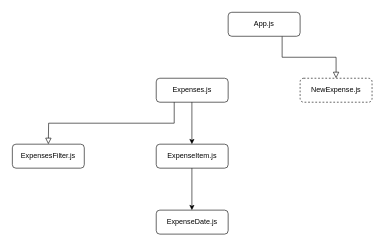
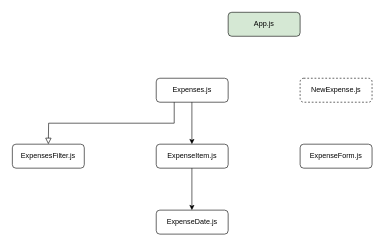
(264, 24) -> (264, 24)
(305, 57) -> none
none -> (336, 156)
